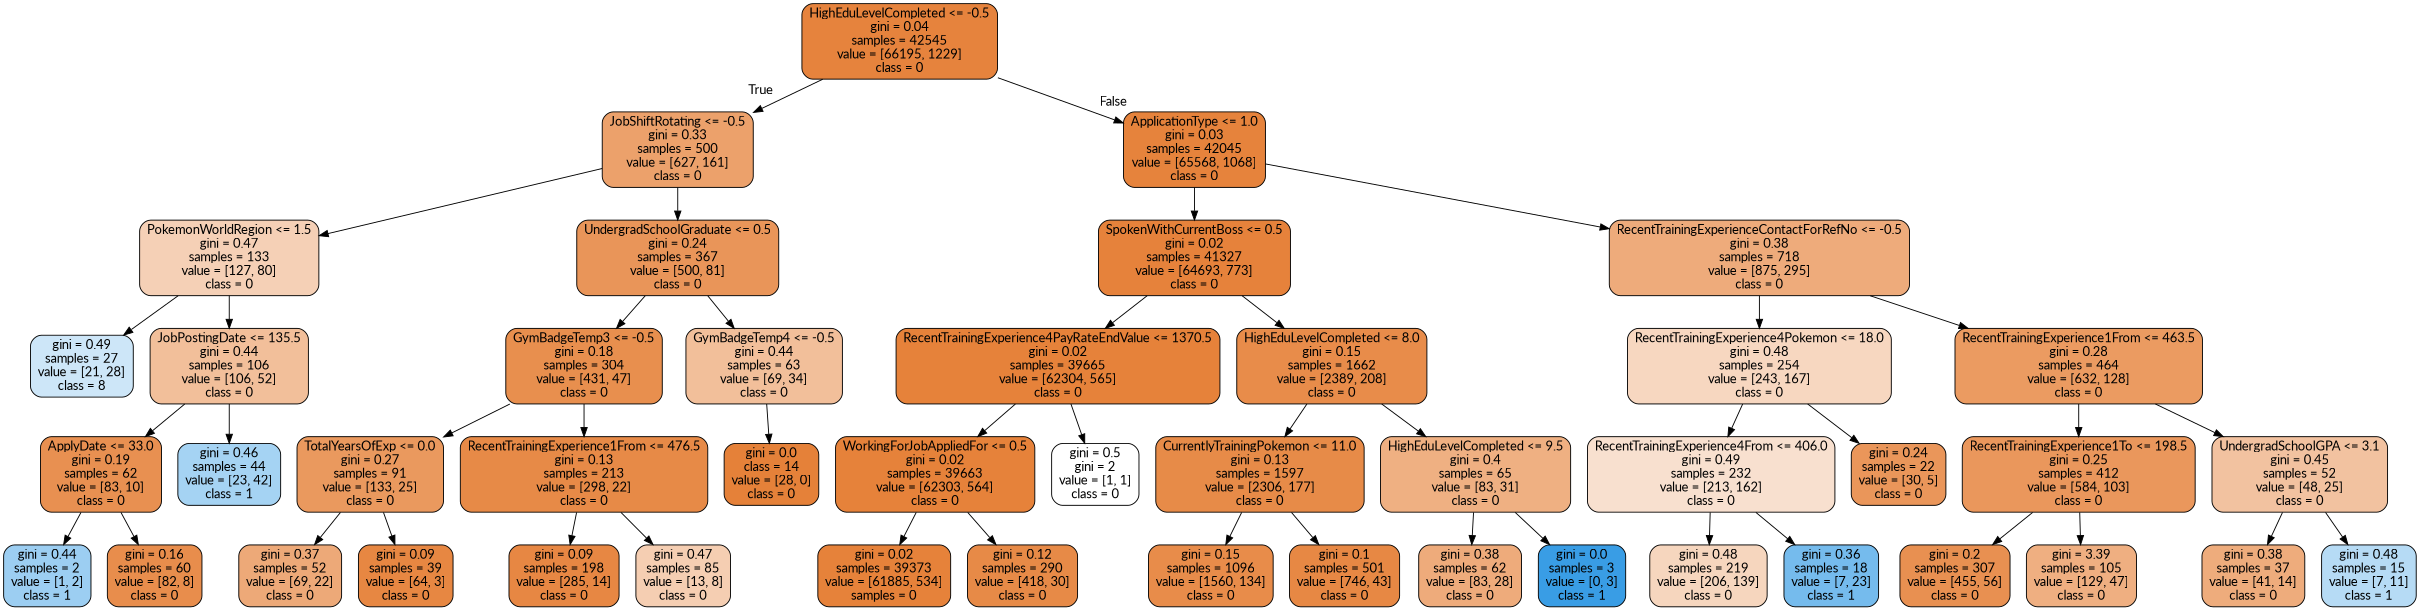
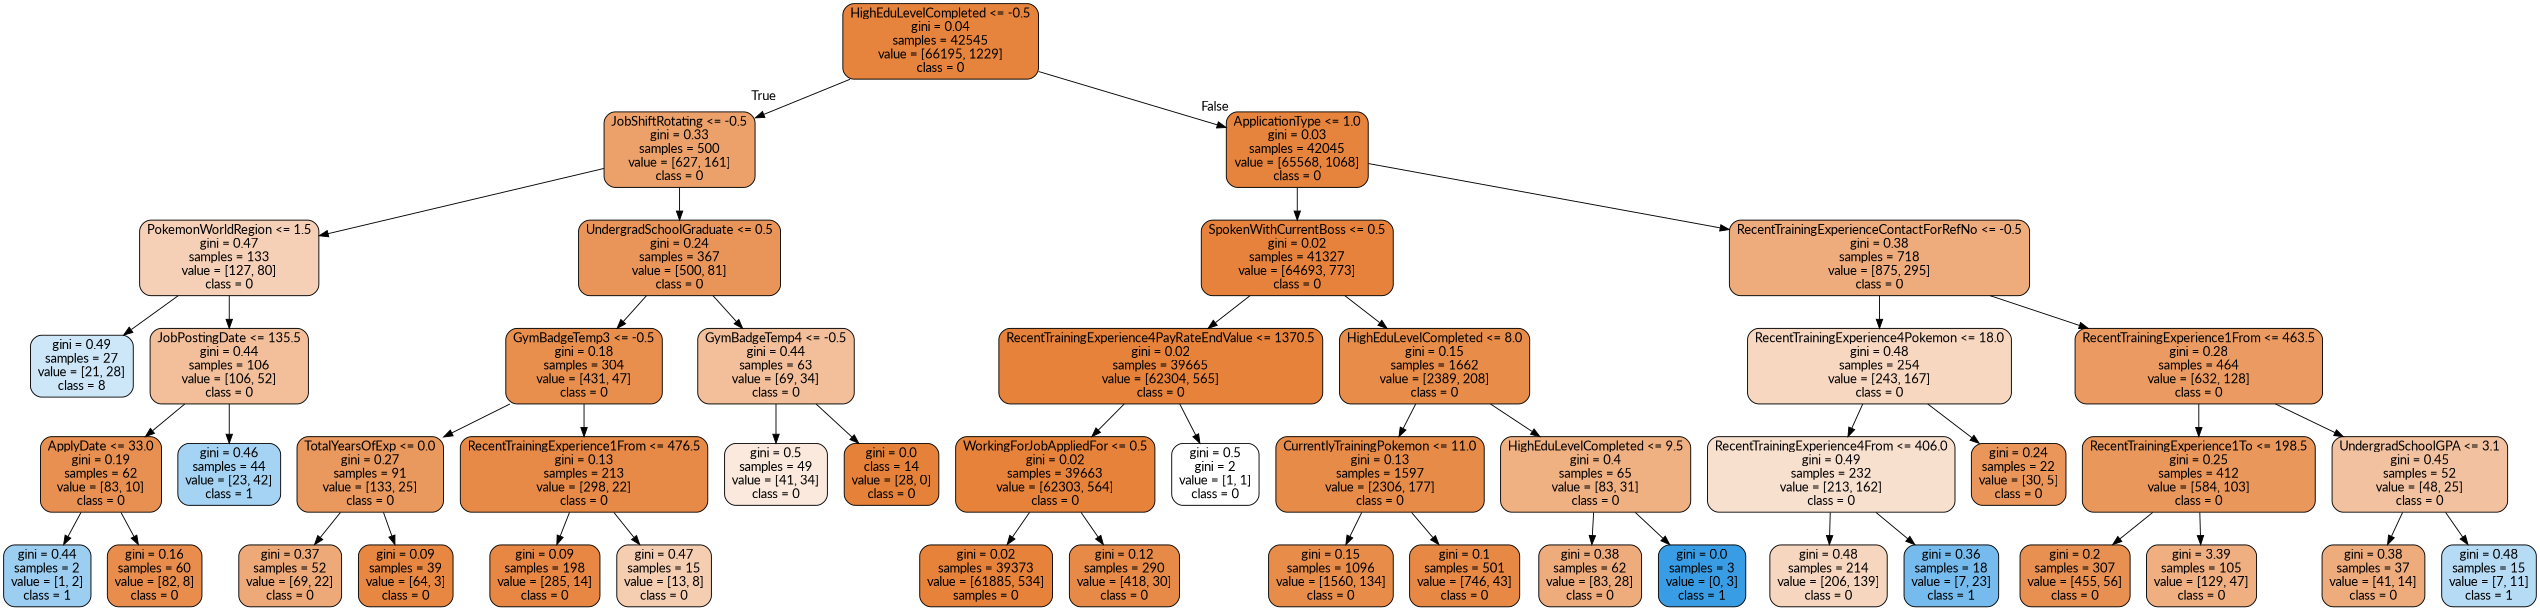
none -> (776, 474)
(683, 576) -> (664, 576)
(1708, 576) -> (1829, 576)
